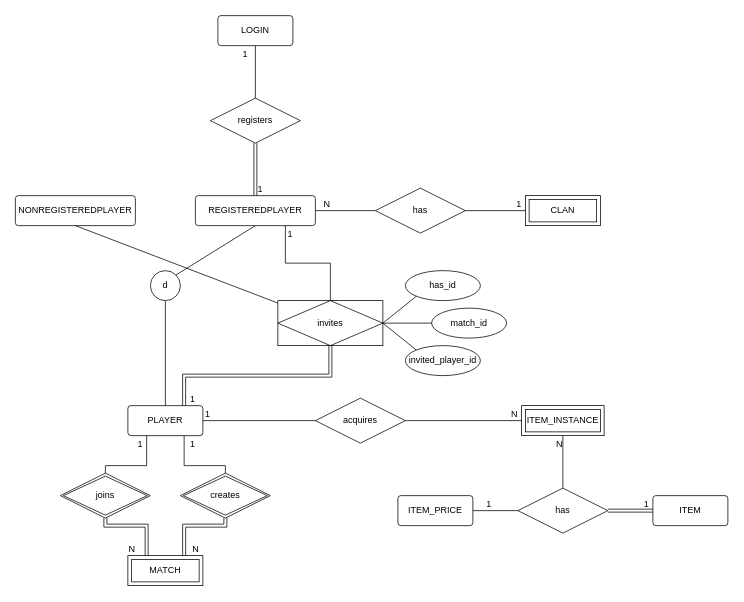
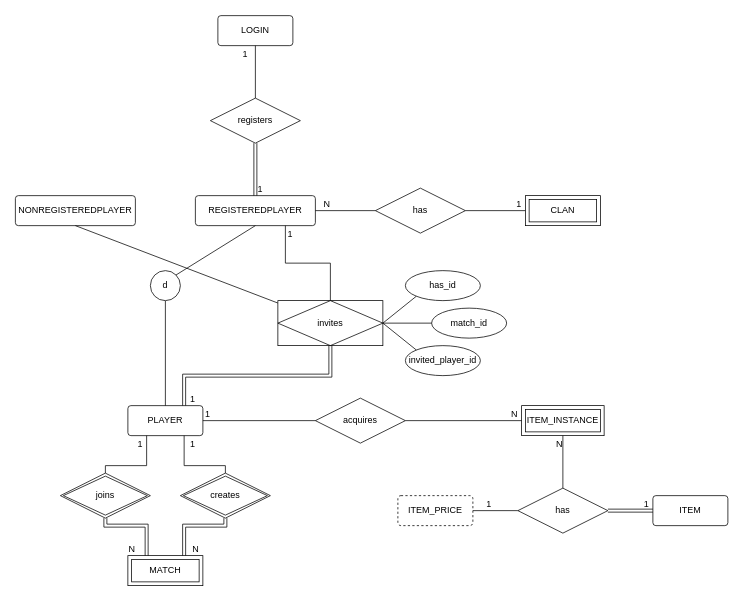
(435, 510) -> (435, 510)
